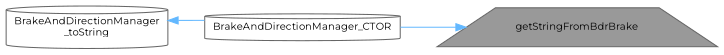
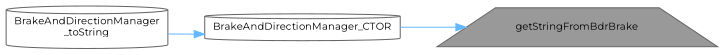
(191, 20) -> (181, 34)
